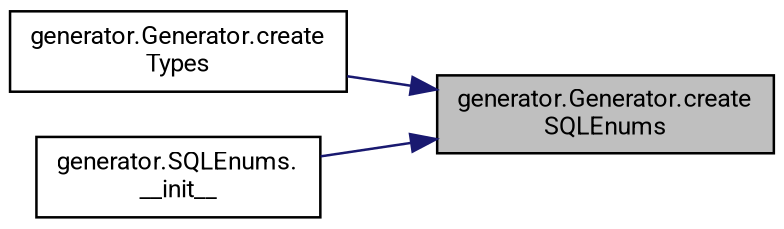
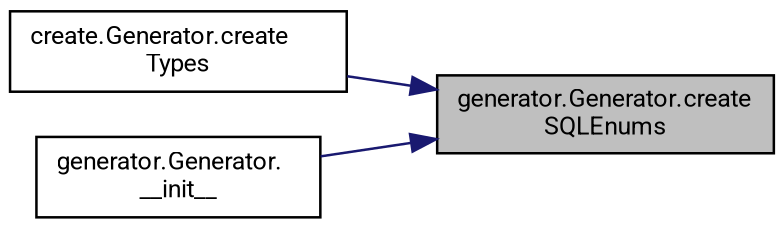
(178, 52) -> (178, 52)
(178, 177) -> (178, 177)
